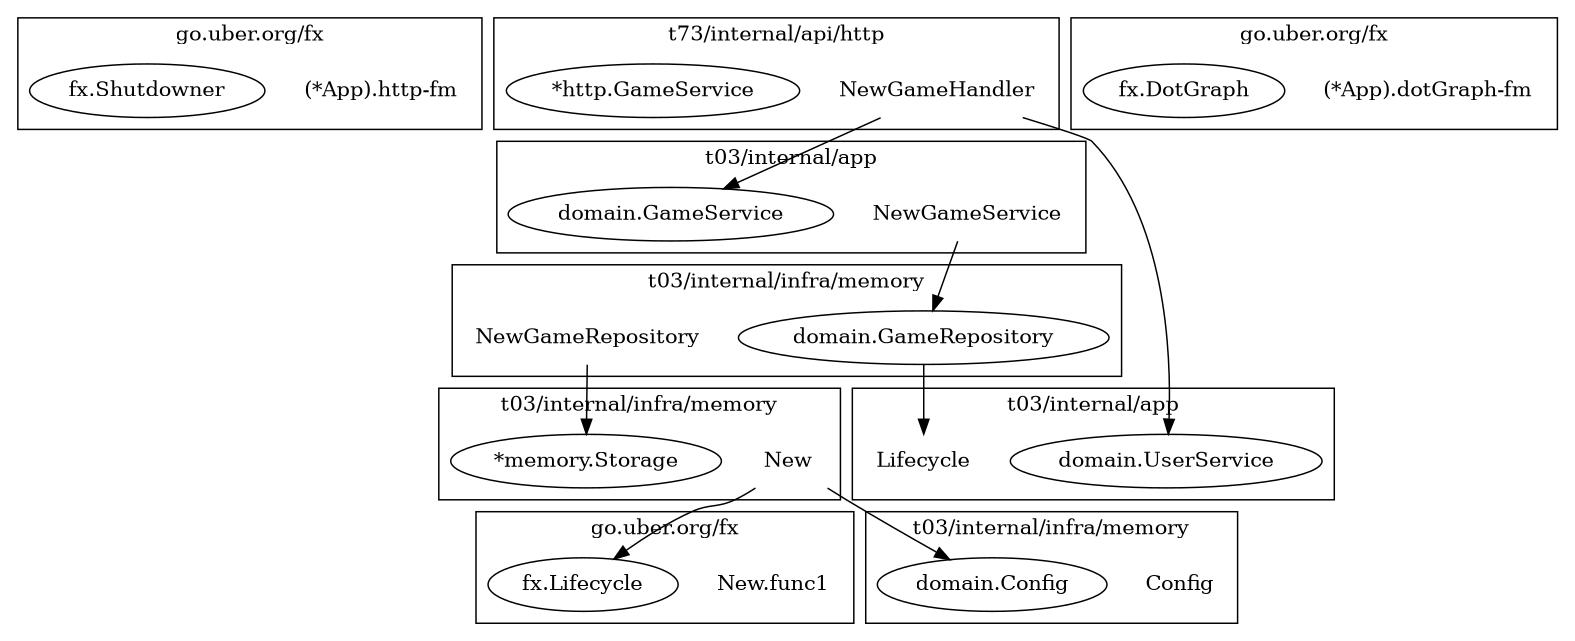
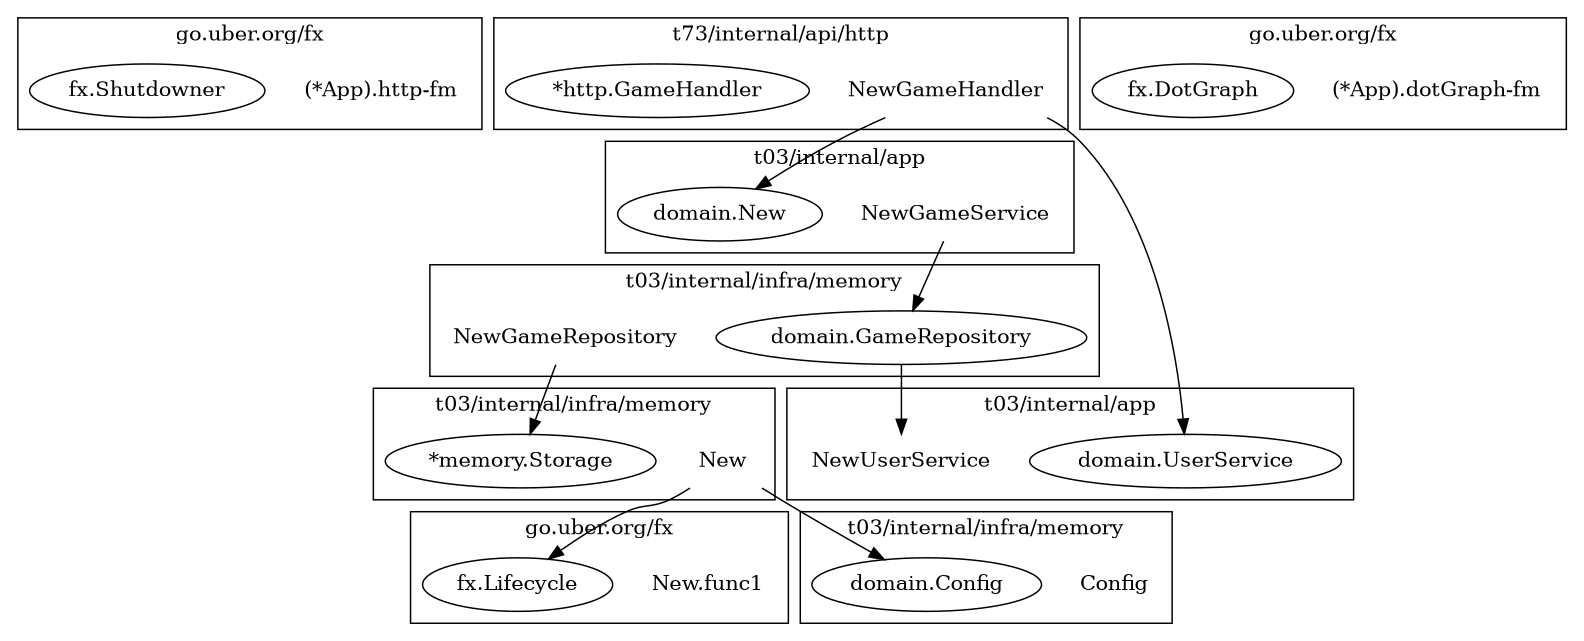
(653, 91) -> (657, 91)
(671, 214) -> (720, 214)
(924, 461) -> (901, 461)
